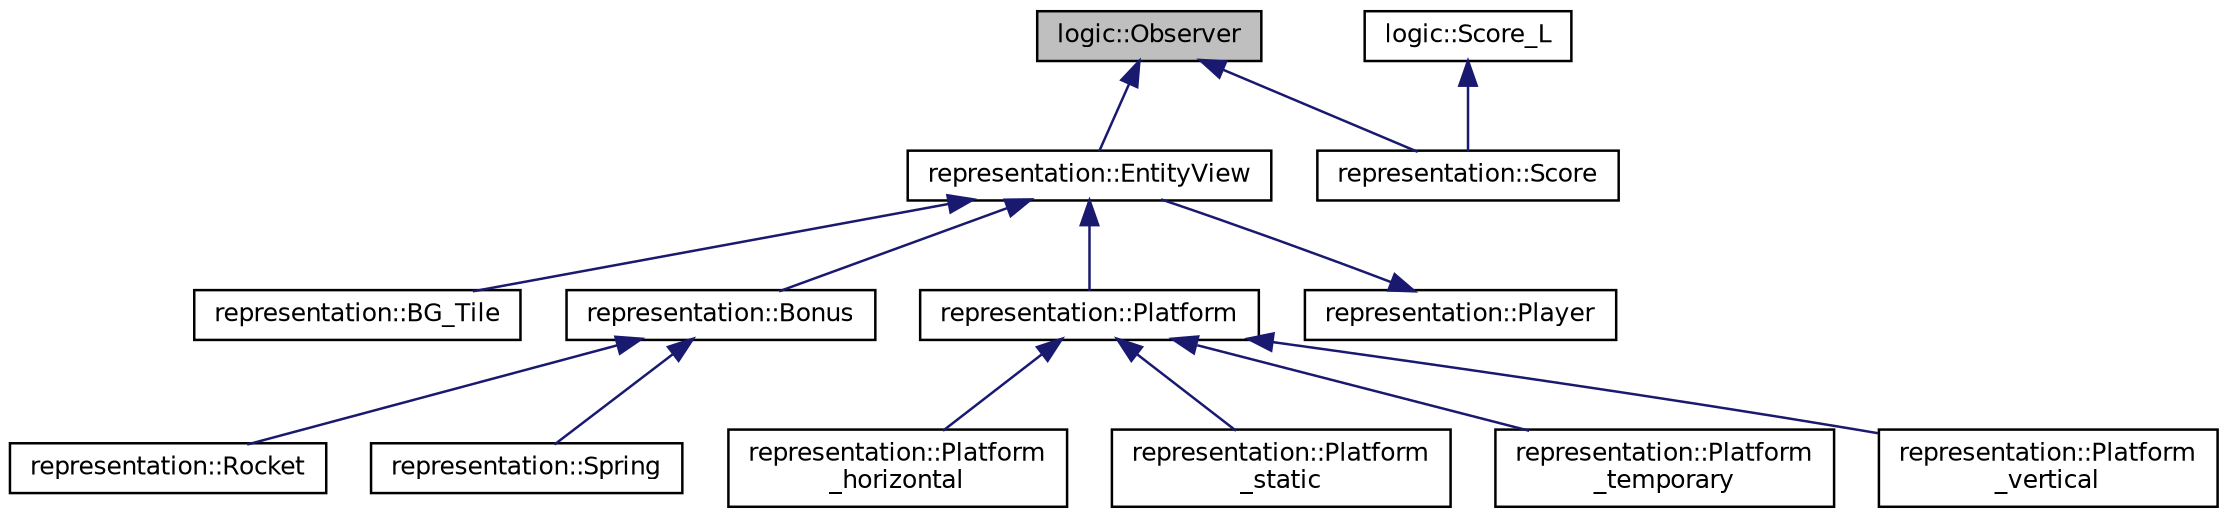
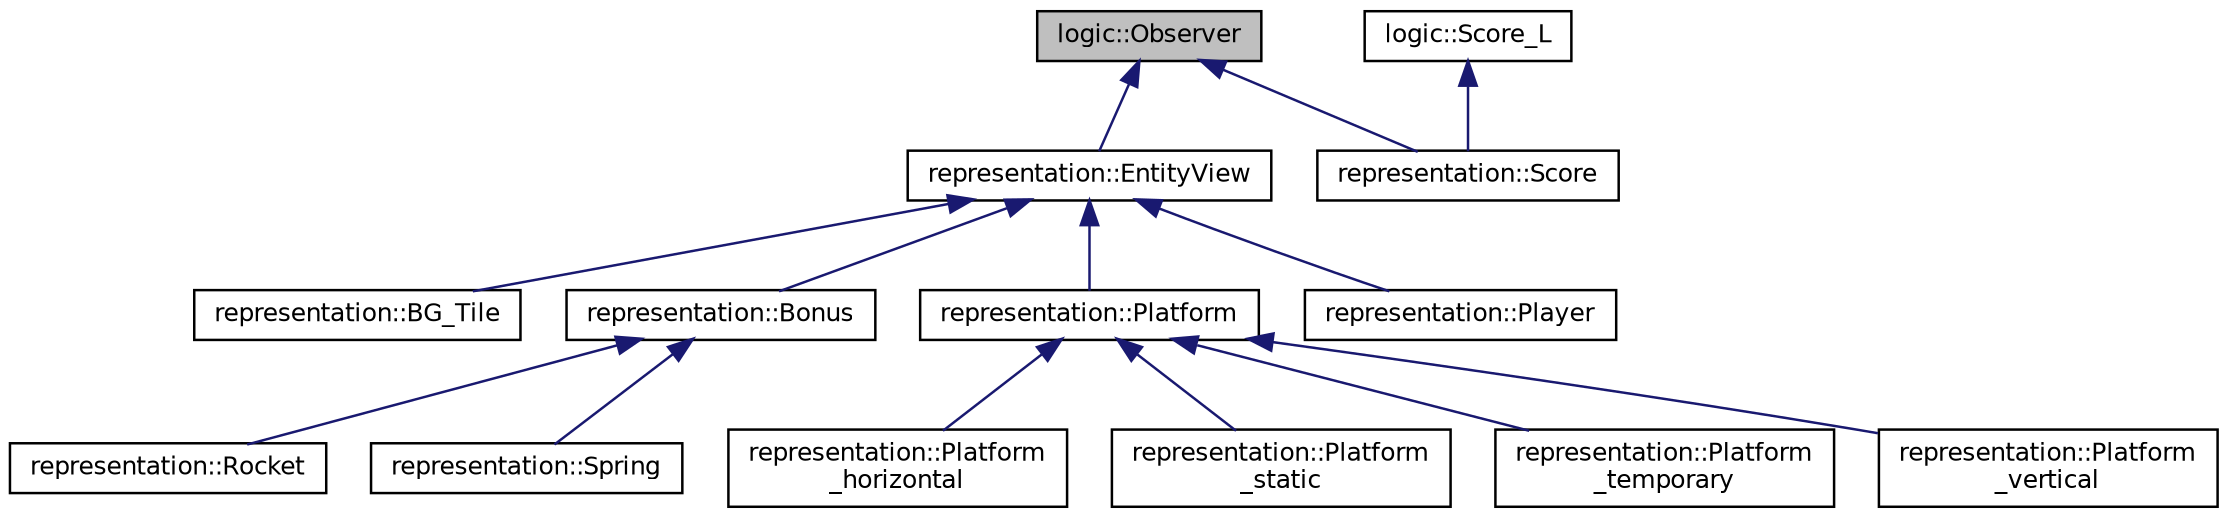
(1276, 240) -> (1274, 251)
